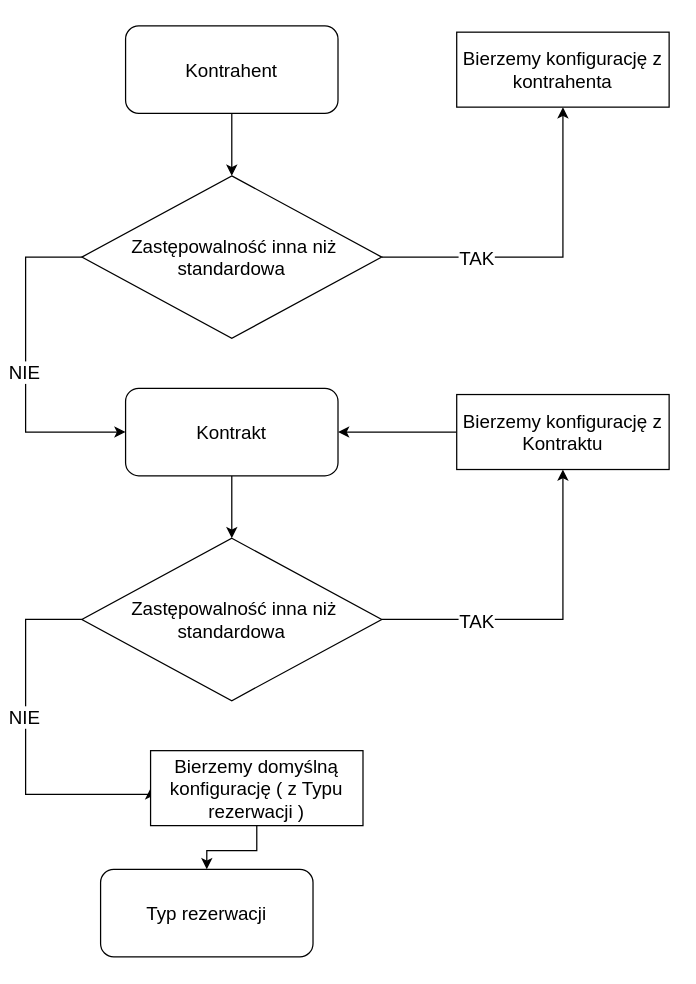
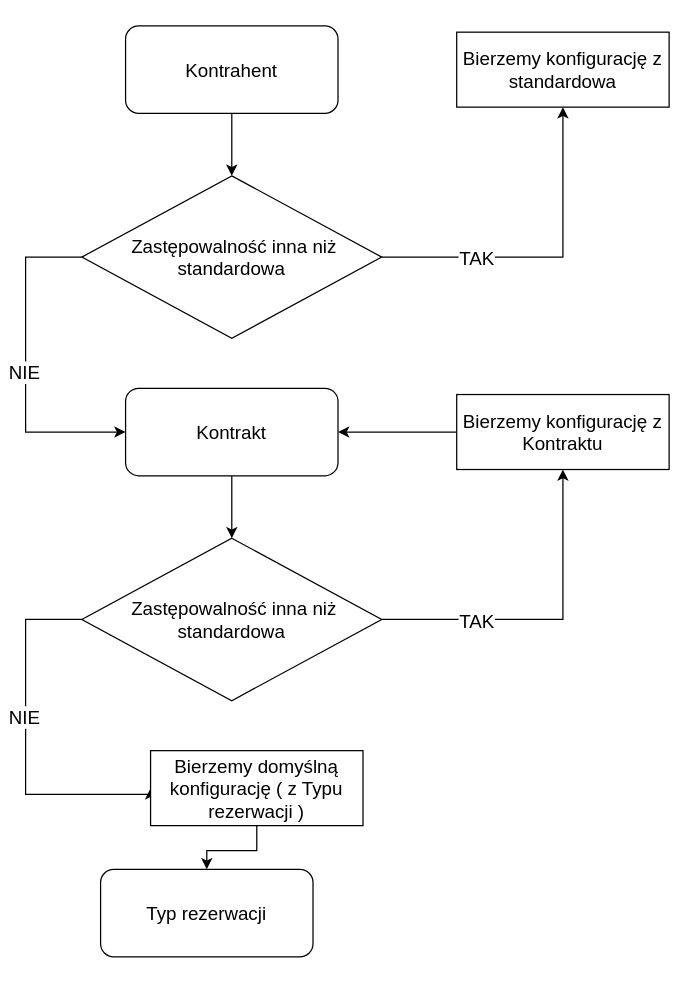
(563, 69) -> (563, 69)
